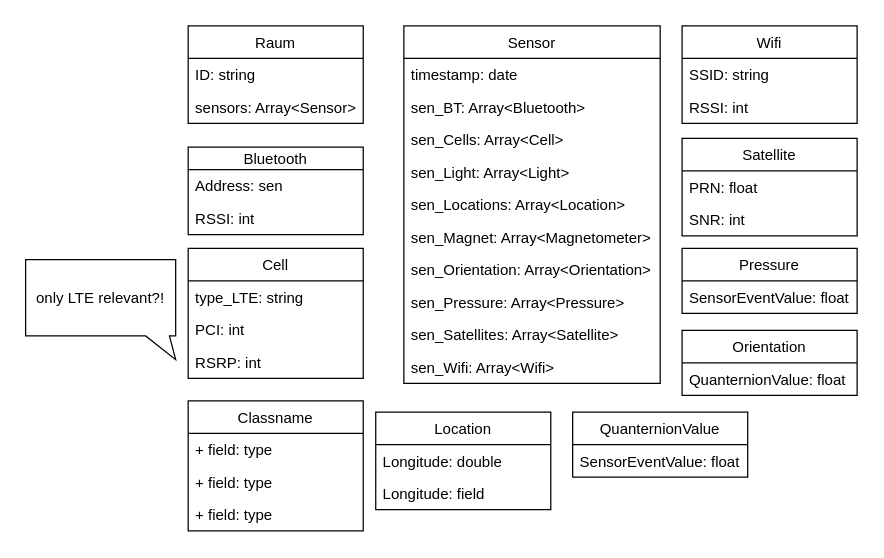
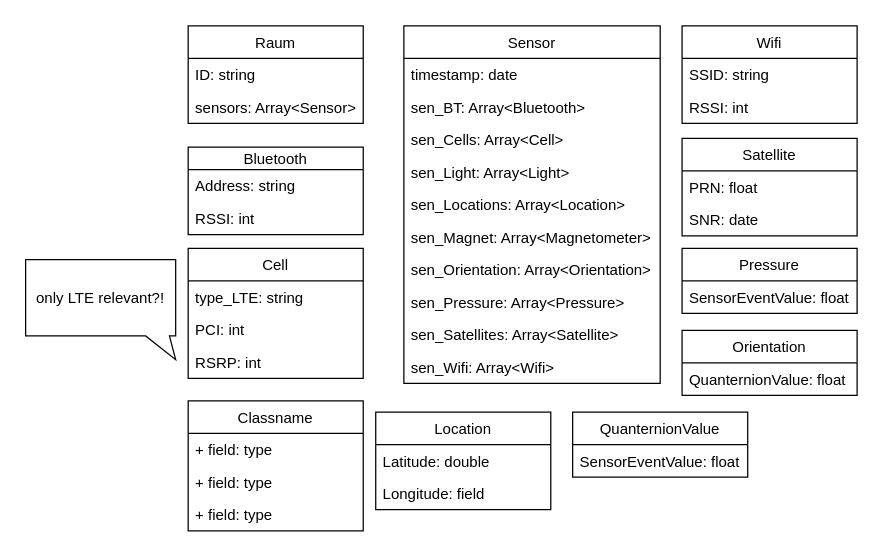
(242, 186) -> (252, 186)
(717, 220) -> (723, 220)
(446, 461) -> (442, 461)
